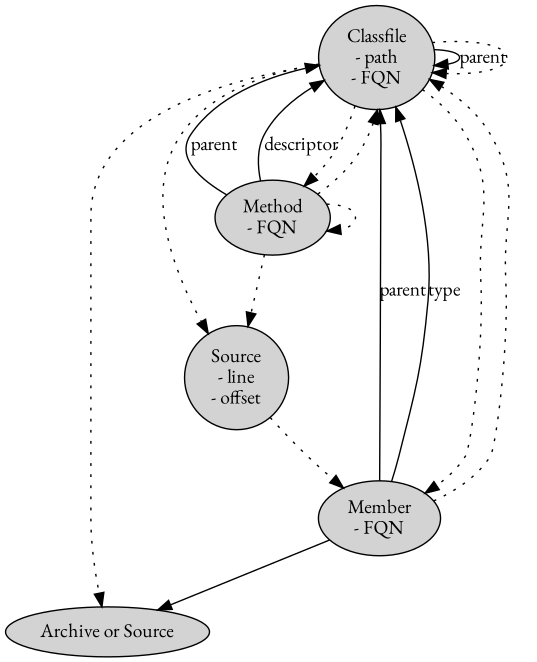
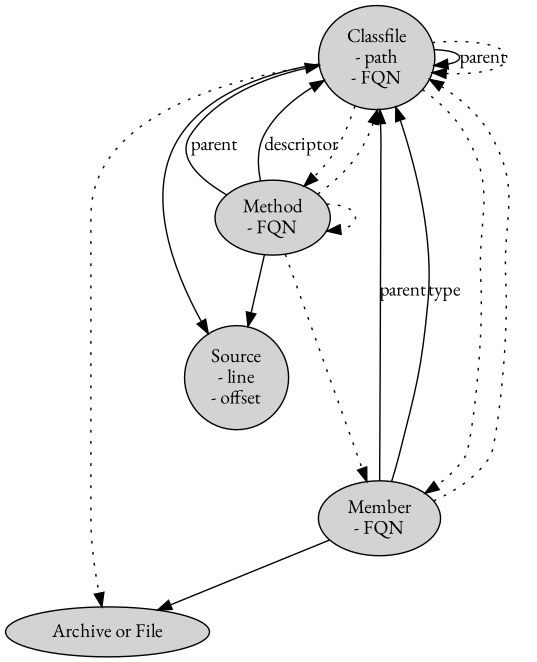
(172, 151) -> (172, 151)
(258, 284) -> (258, 284)
(300, 449) -> (324, 361)
(108, 632) -> (108, 632)
